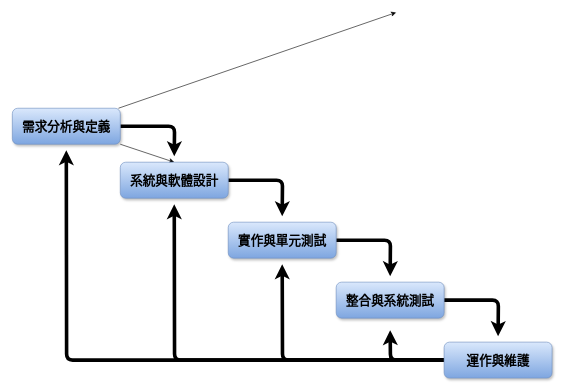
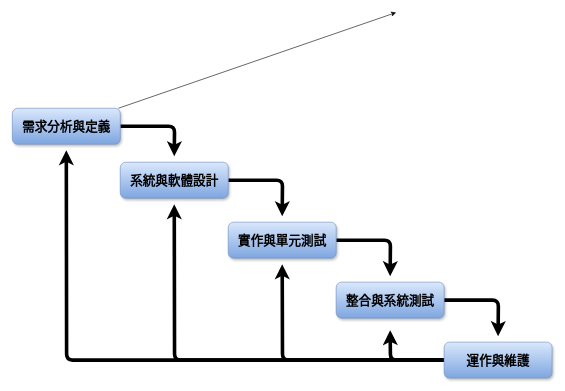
(145, 153) -> none
